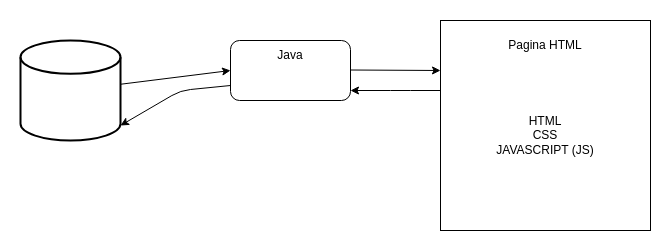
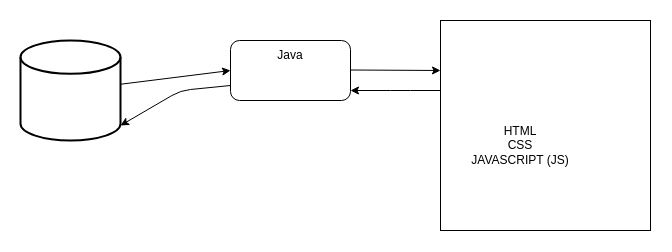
(546, 46) -> none
(546, 136) -> (521, 146)
